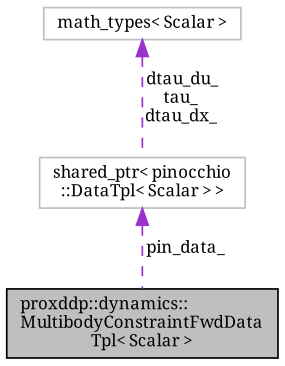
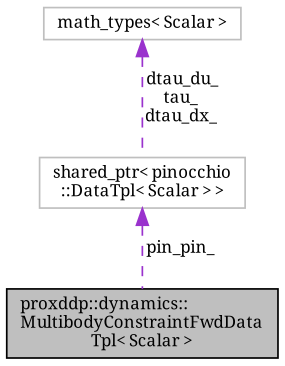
(184, 248) -> (179, 248)
